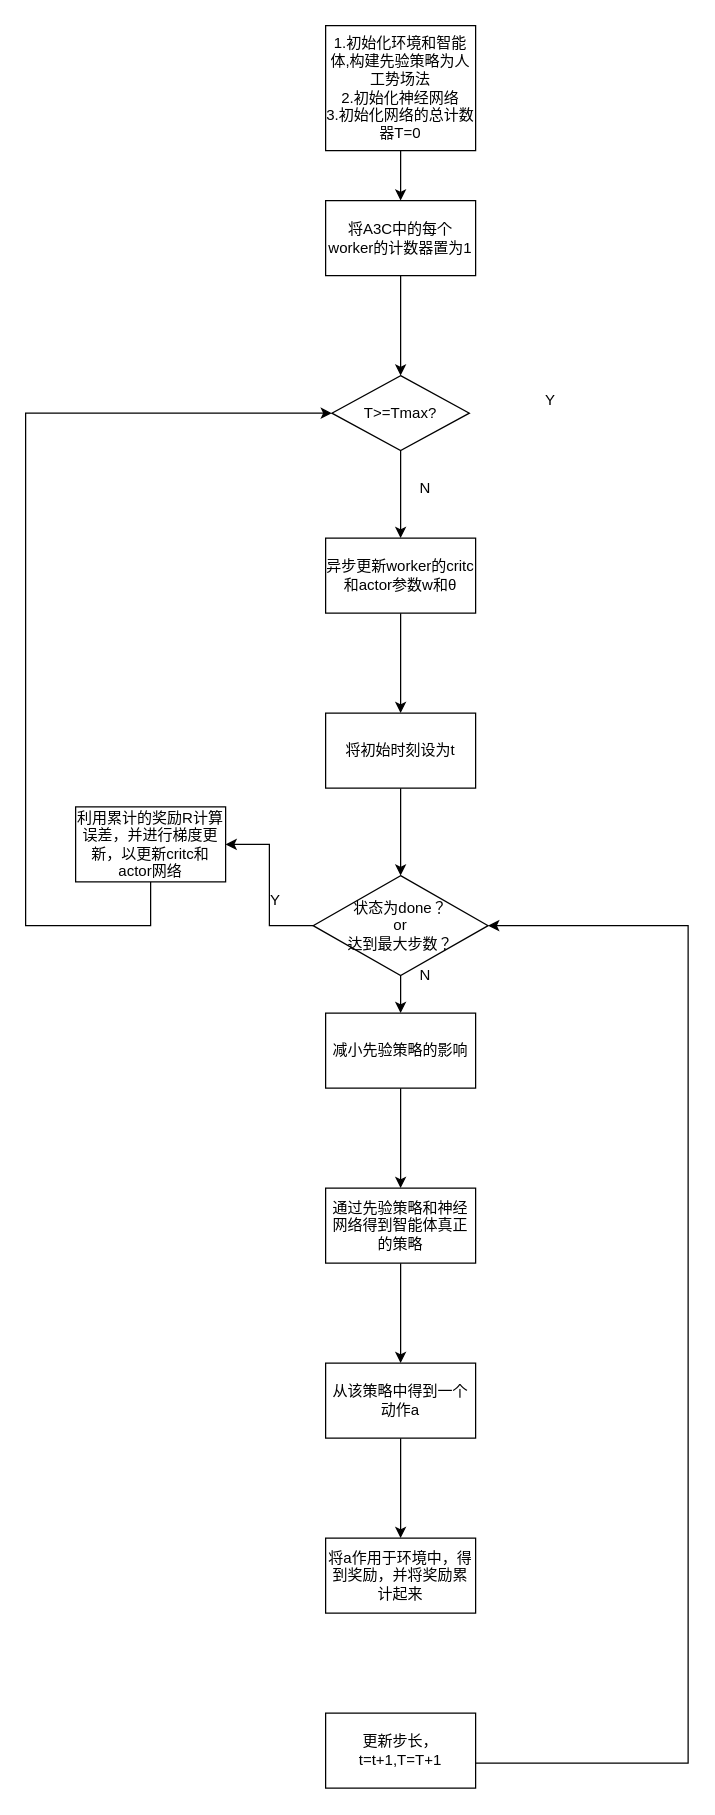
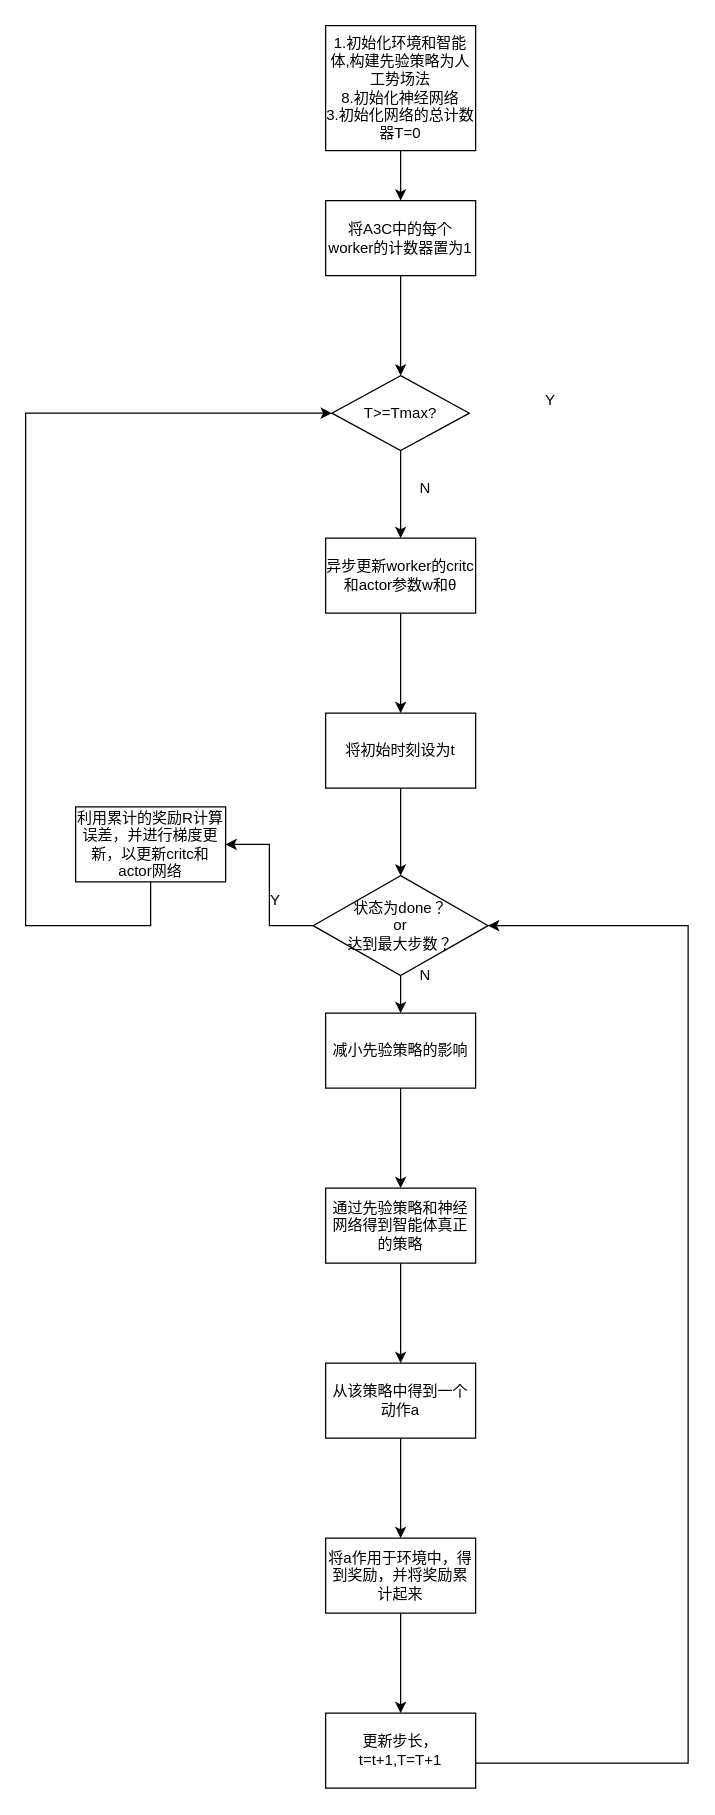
(401, 88) -> (401, 88)
none -> (401, 1659)
